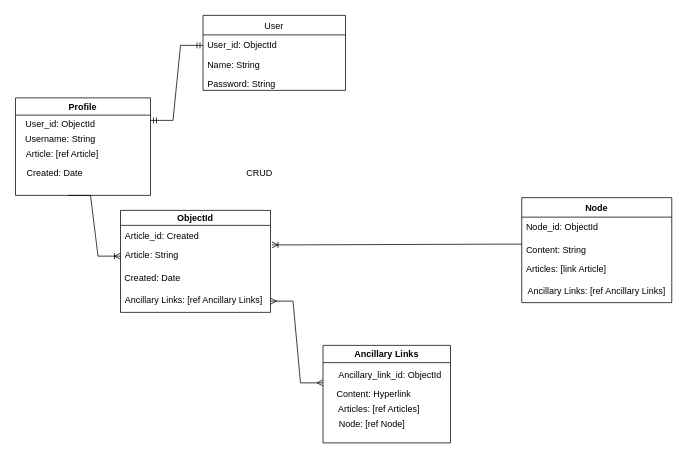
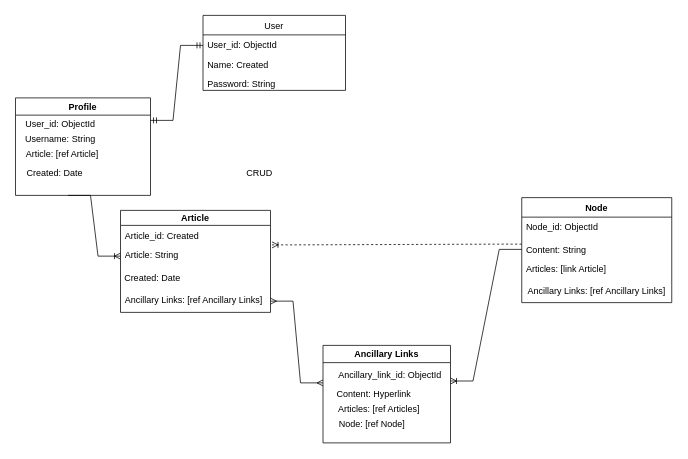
(234, 65) -> (237, 65)
(195, 218) -> (195, 218)
(397, 245) -> (397, 245)
none -> (488, 305)
